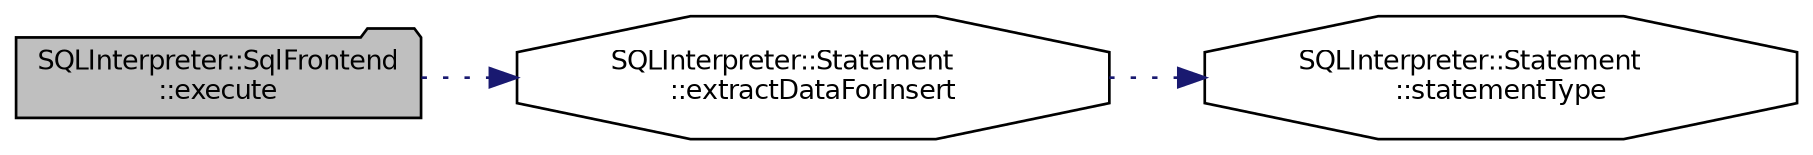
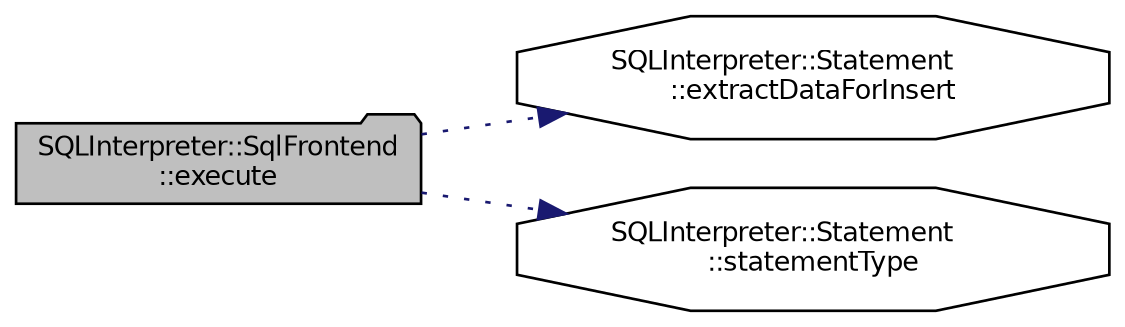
(1144, 78) -> (480, 201)
